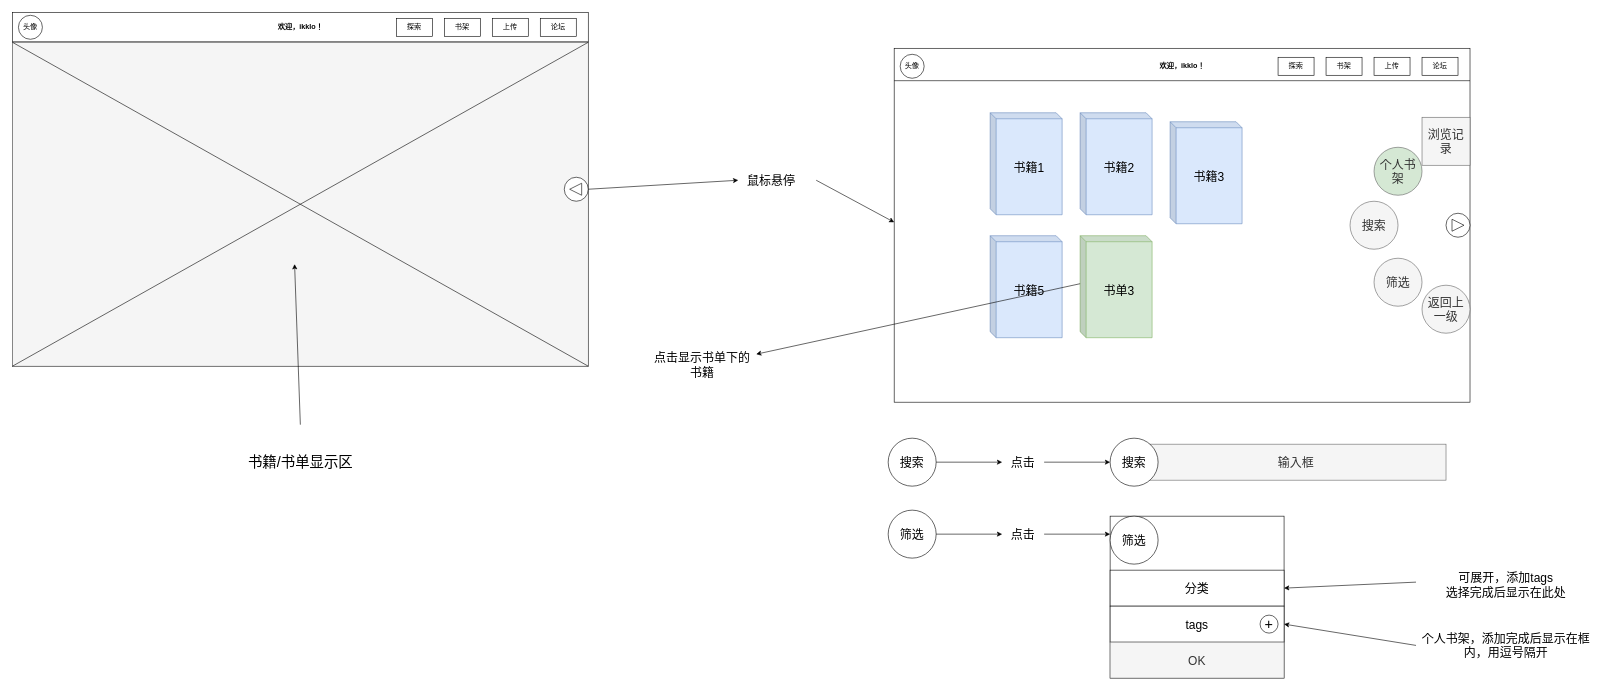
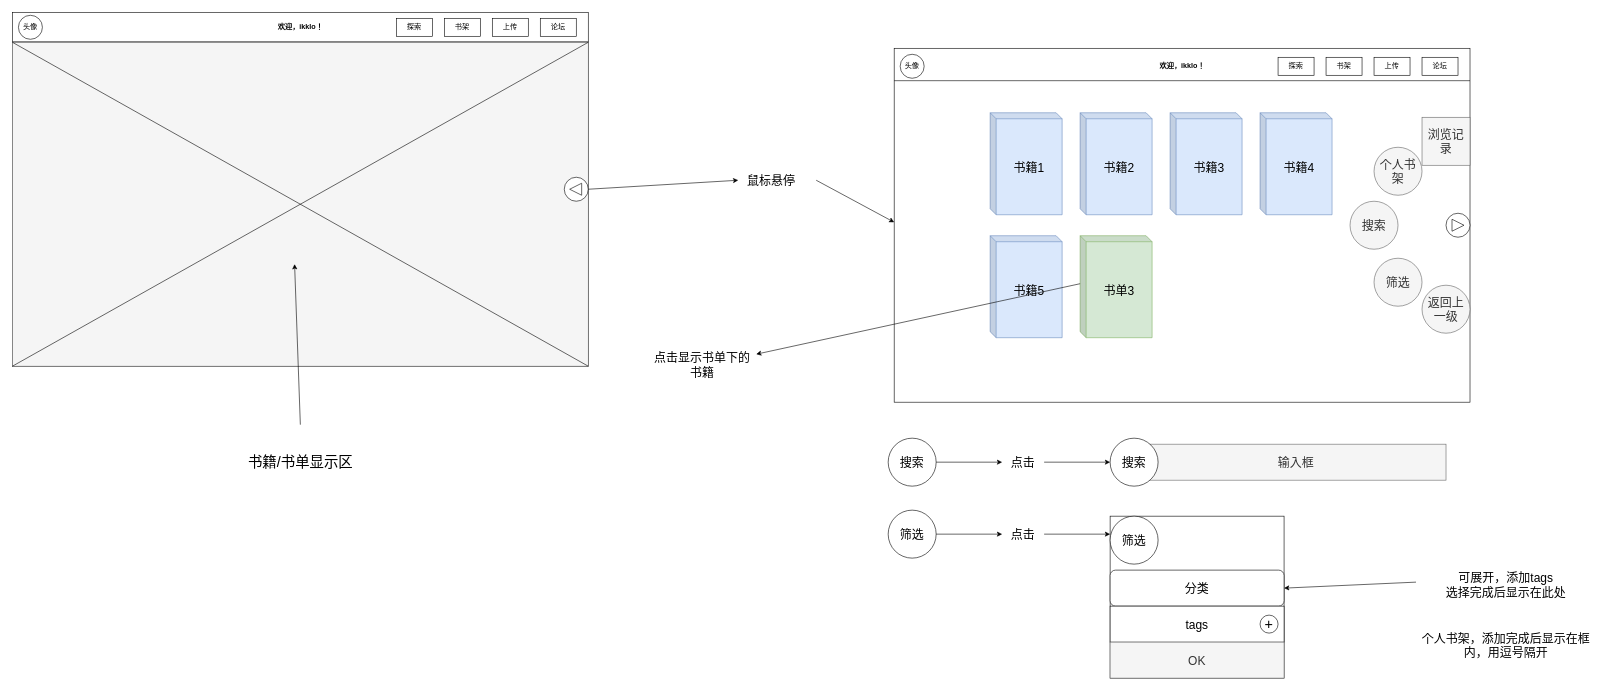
none -> (1296, 164)
(1398, 171) -> (1398, 171)
(1206, 173) -> (1206, 164)
(1197, 588) -> (1197, 588)
(1352, 635) -> none
